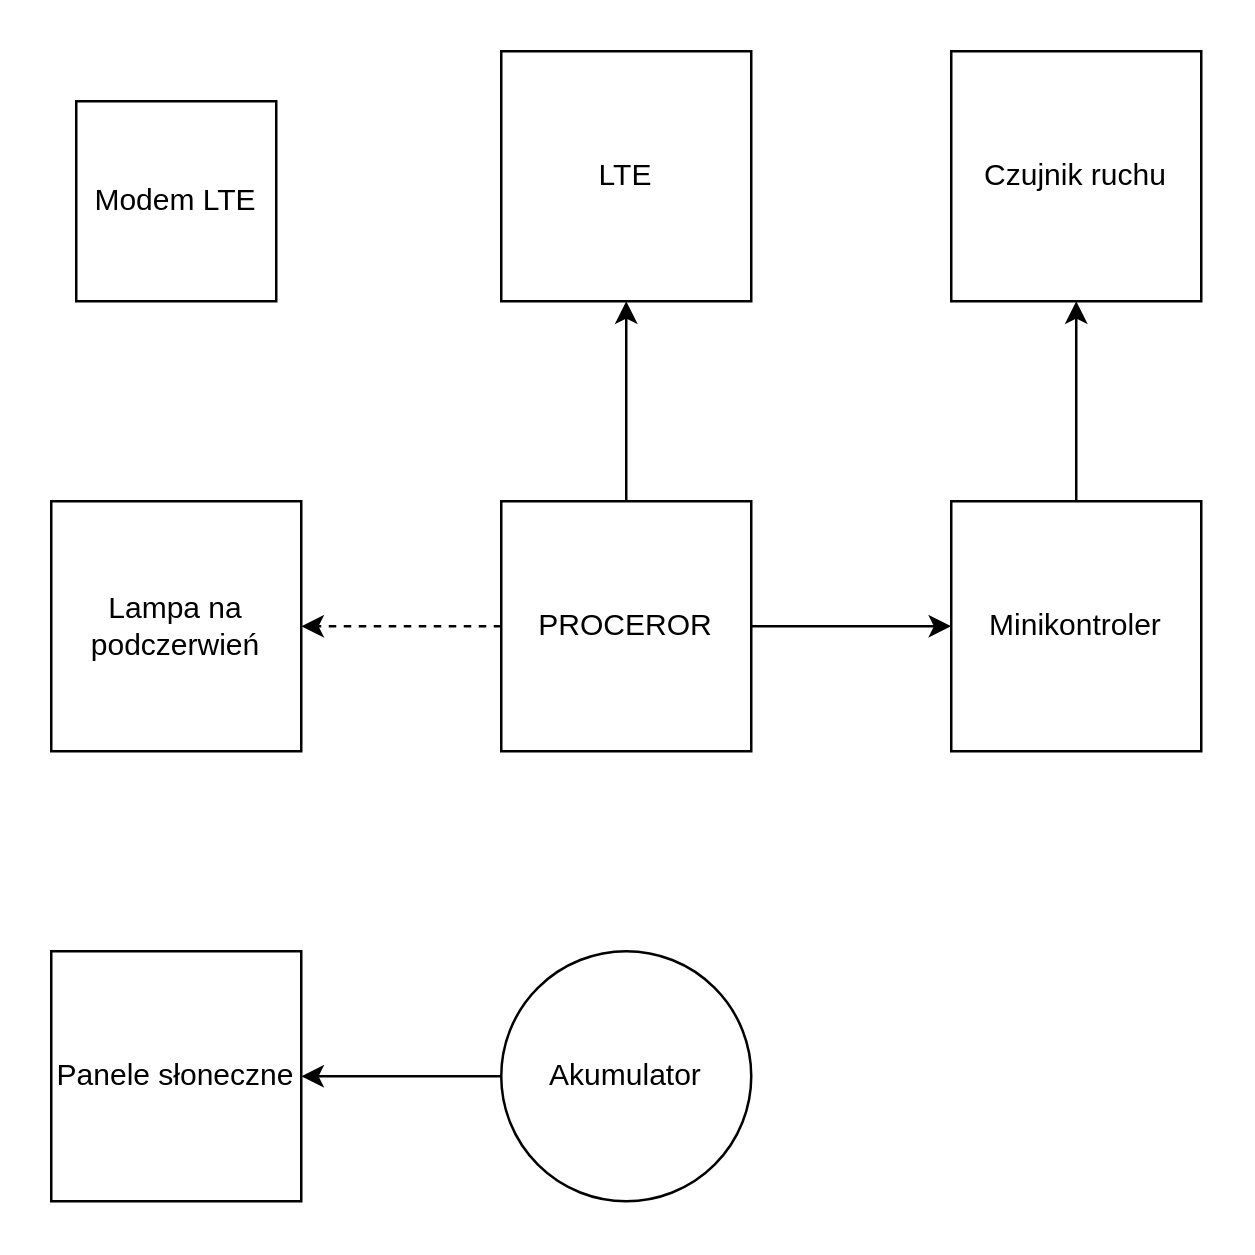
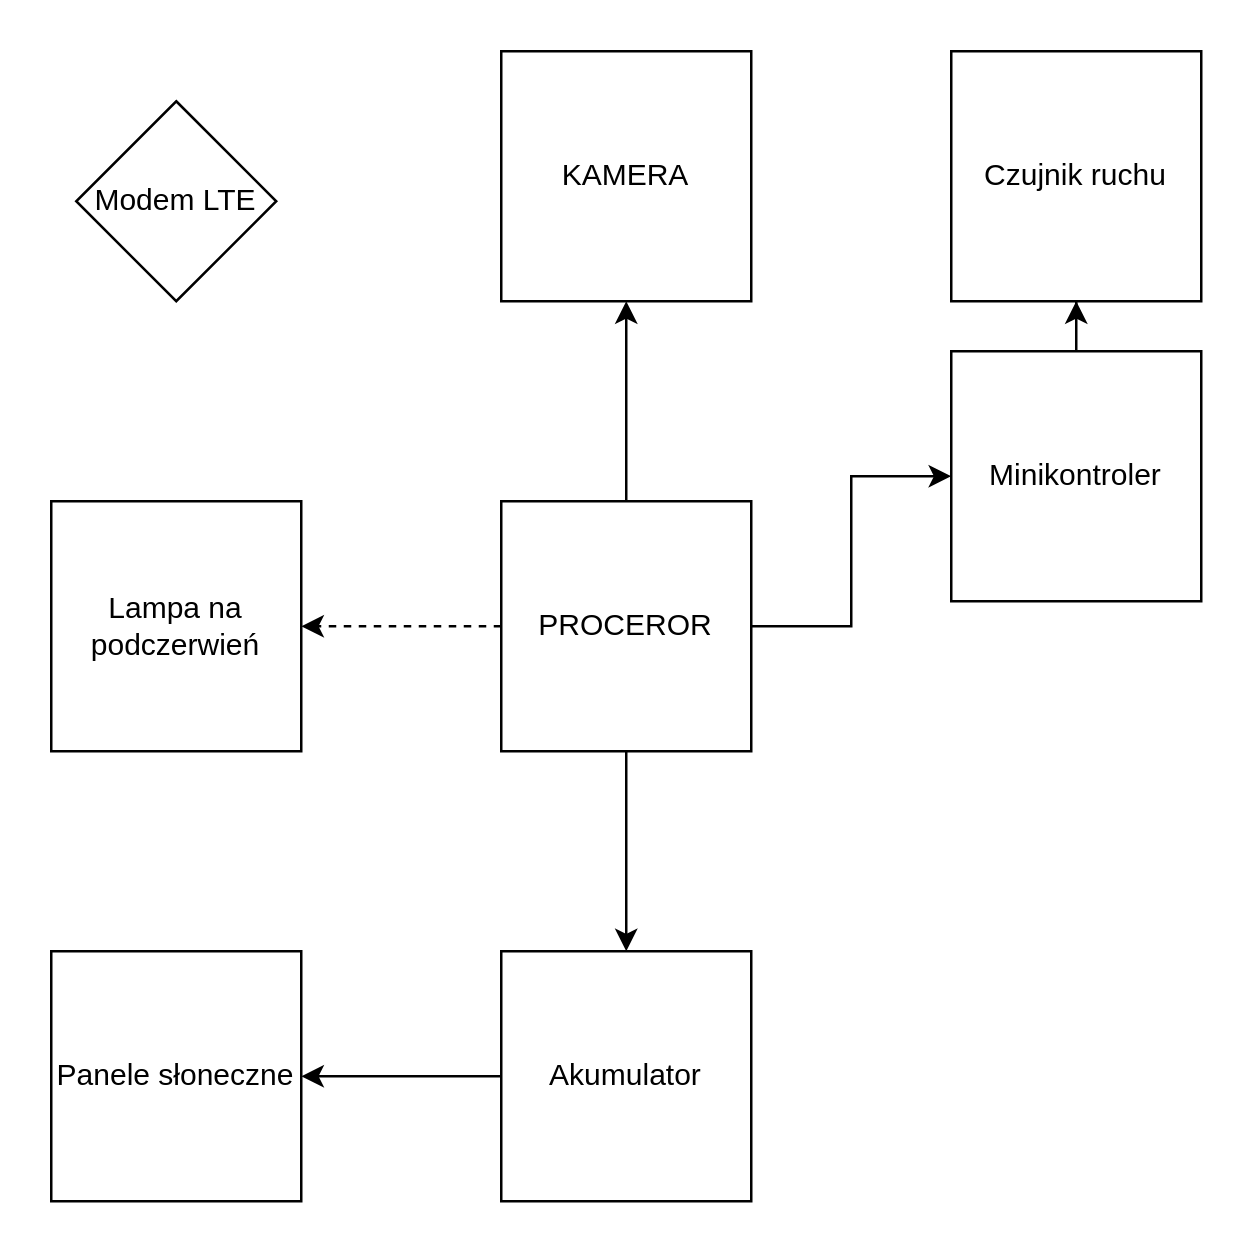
(626, 176) -> (626, 176)
(176, 201) -> (176, 201)
(1076, 626) -> (1076, 476)
none -> (626, 843)
(626, 1076) -> (626, 1076)
